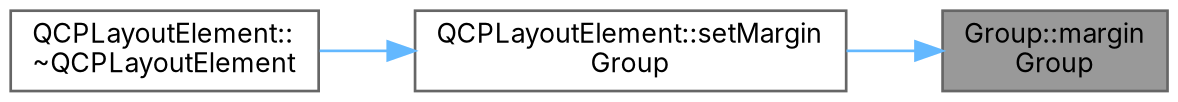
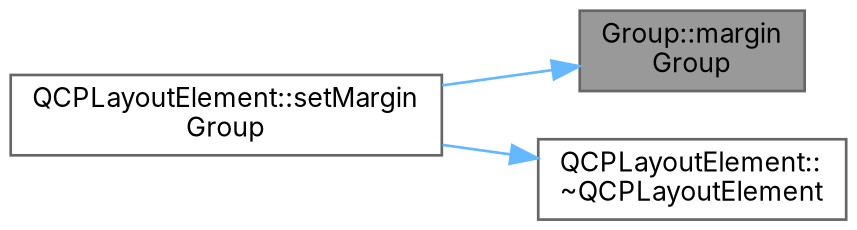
(354, 51) -> (477, 150)
